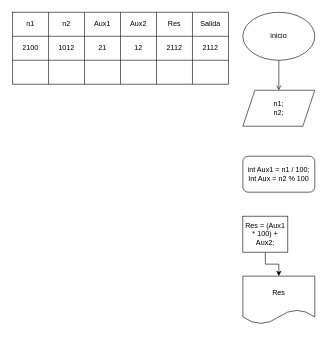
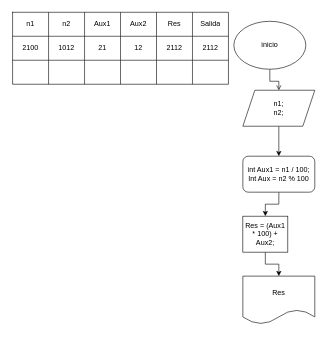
(279, 36) -> (270, 45)
none -> (279, 150)
none -> (265, 206)
